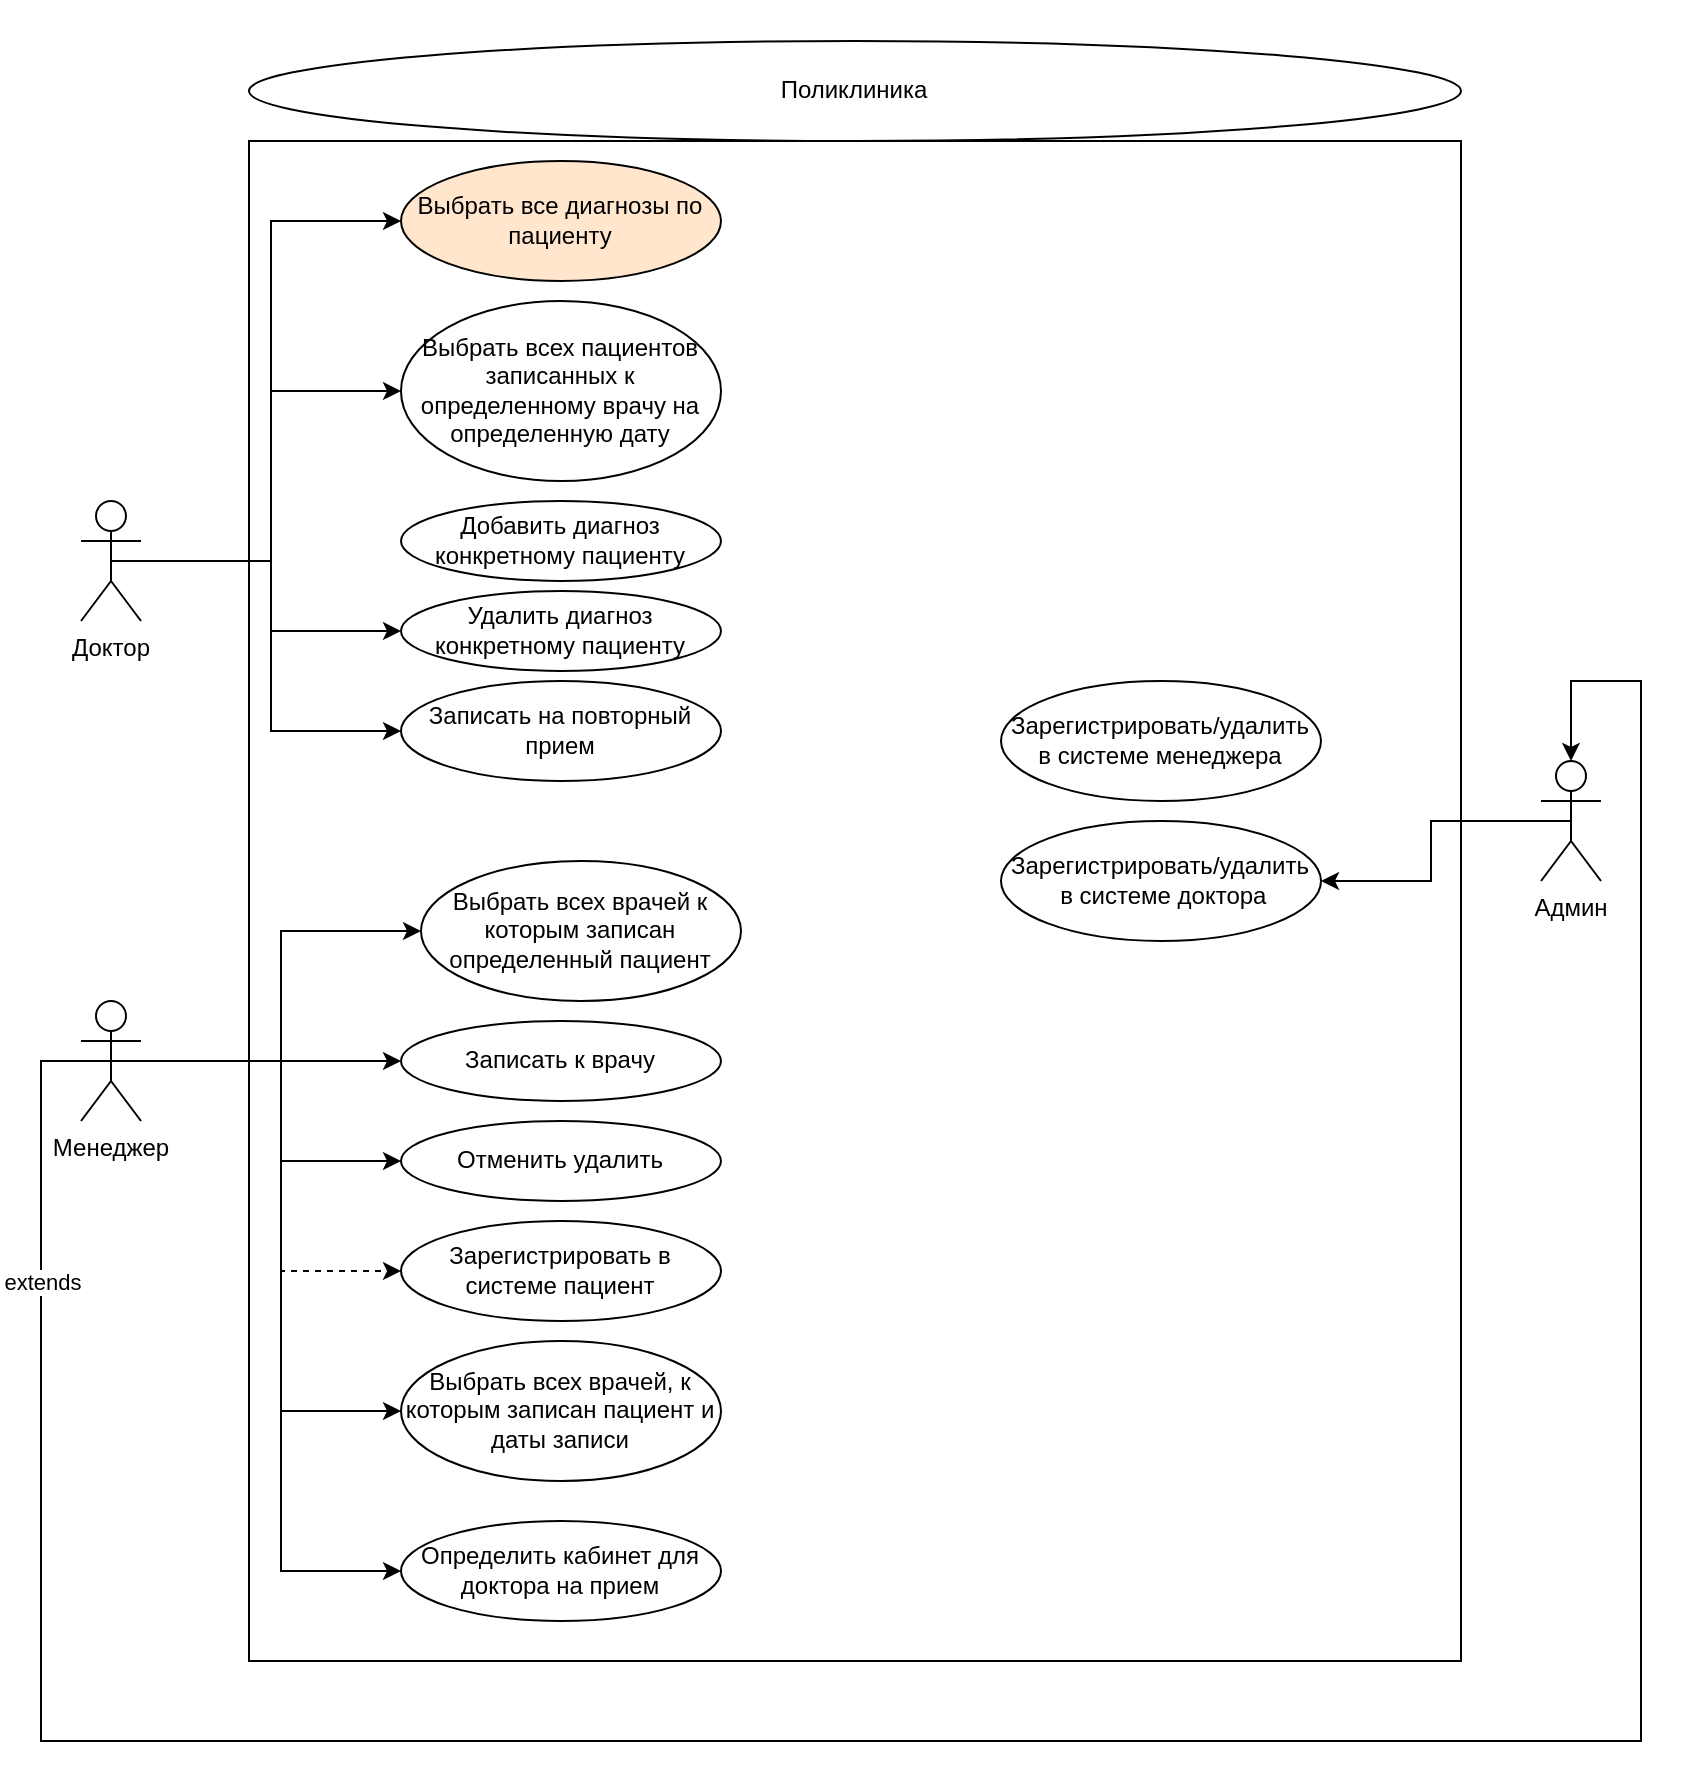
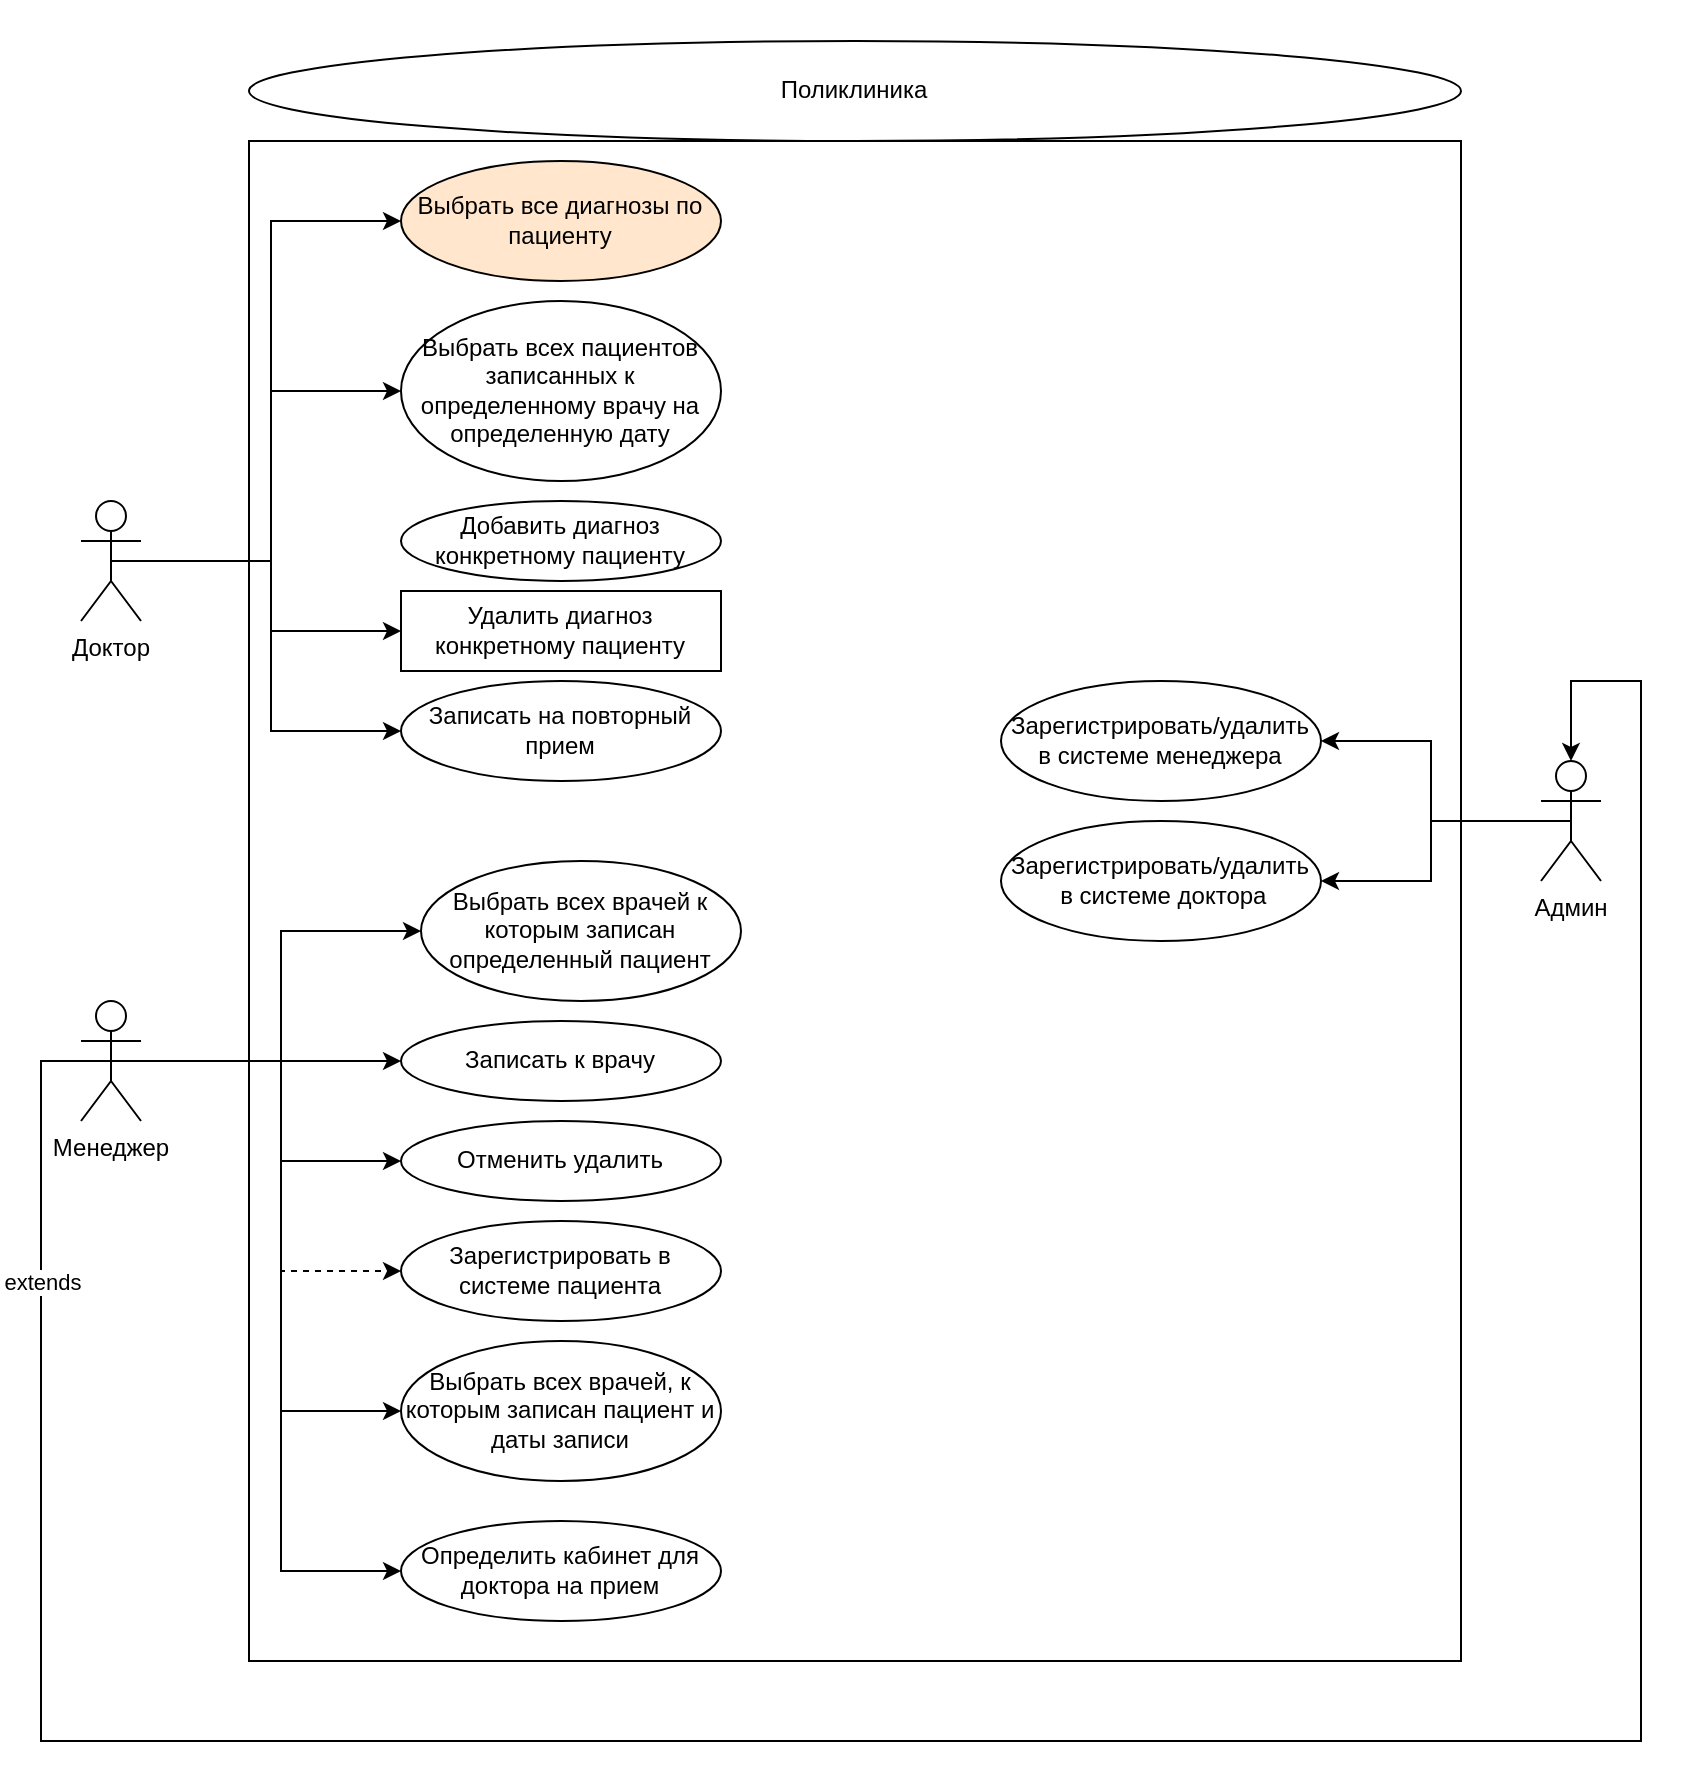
(561, 631) -> (561, 631)
none -> (1421, 741)
(561, 1271) -> (561, 1271)
